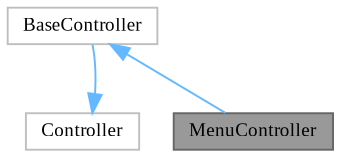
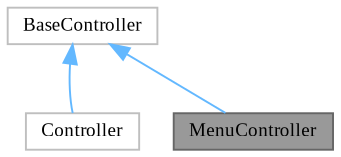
(95, 69) -> (70, 89)
